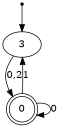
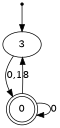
(15, 75) -> (15, 75)
(26, 75) -> (26, 75)
